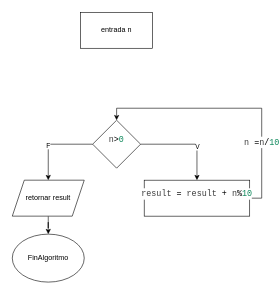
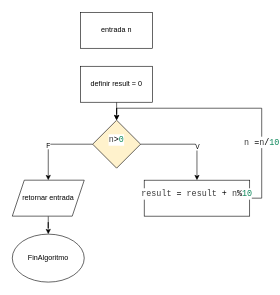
none -> (117, 84)
none -> (117, 104)
(117, 144) -> (117, 144)
(48, 198) -> (48, 198)
